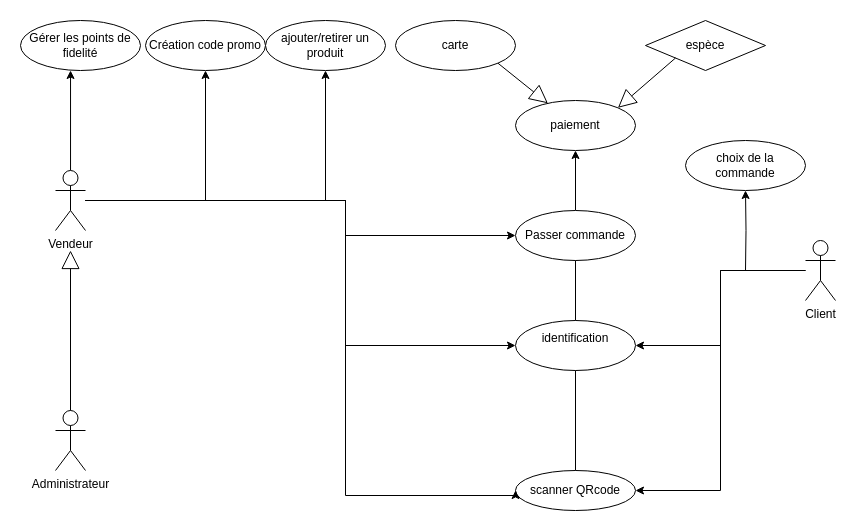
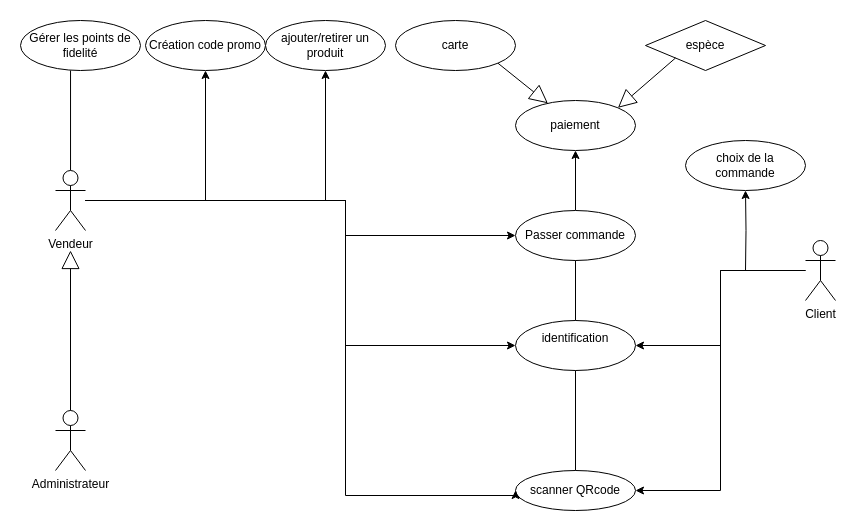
(71, 79) -> (71, 77)
